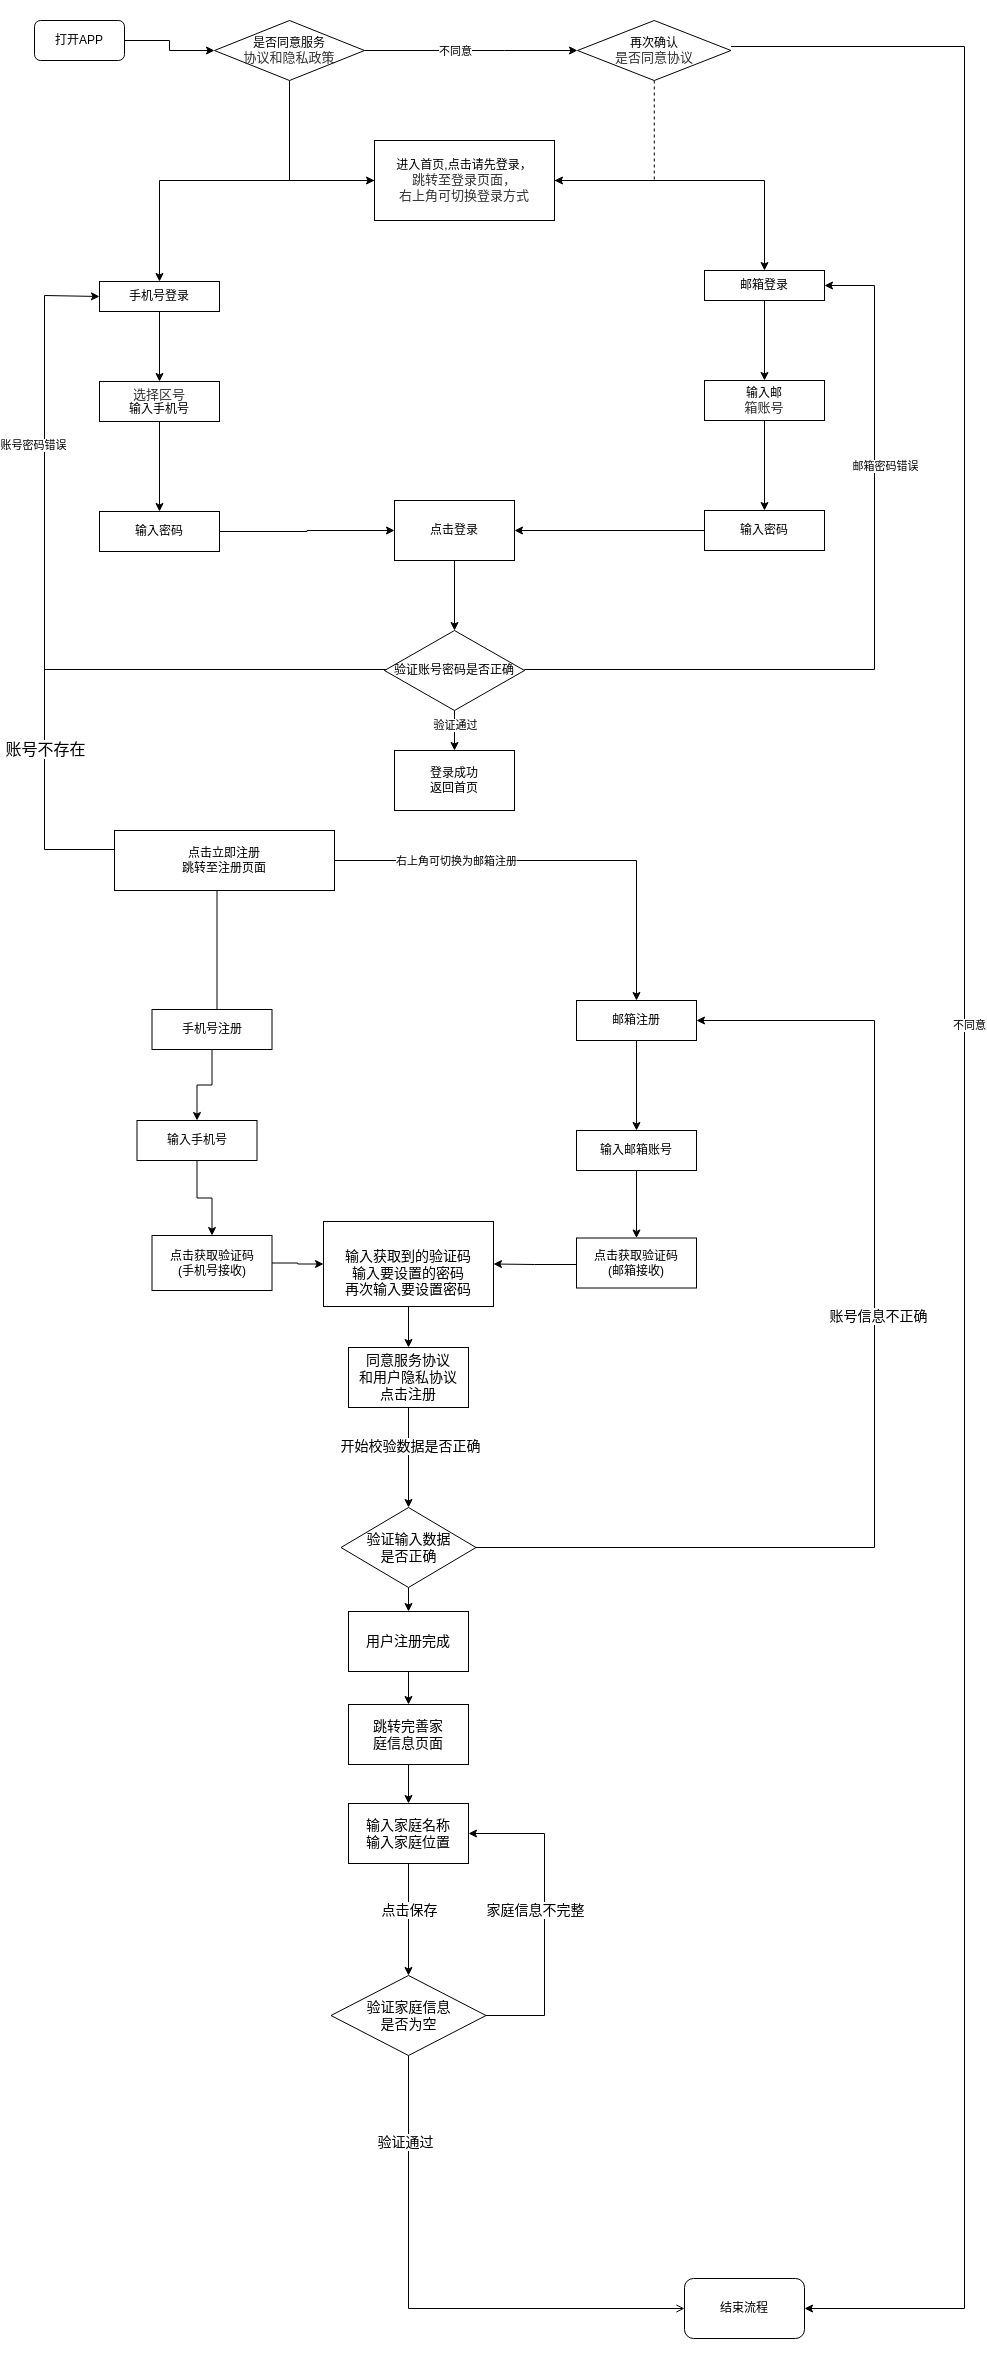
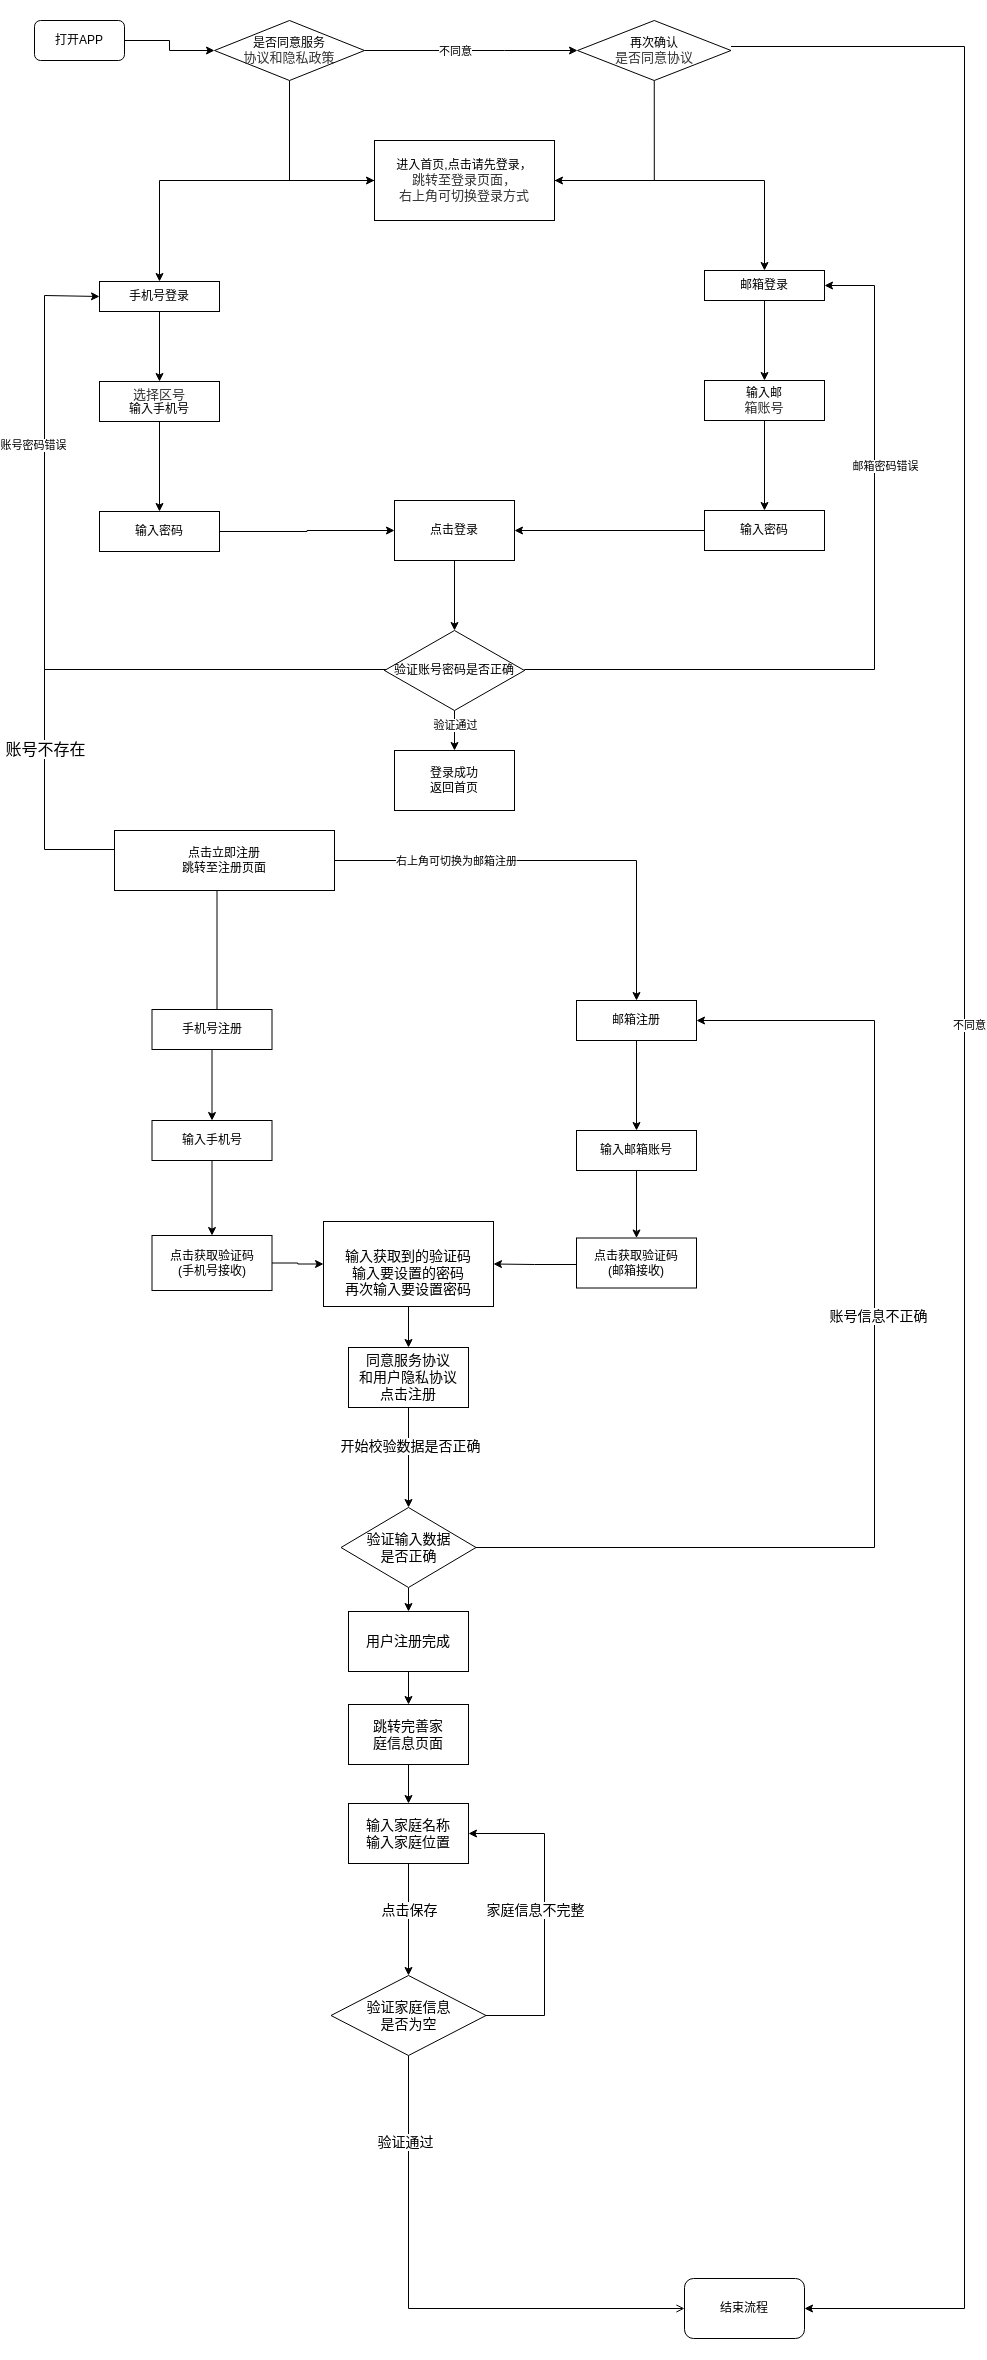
(654, 130) -> (654, 130)
(197, 1141) -> (212, 1141)
